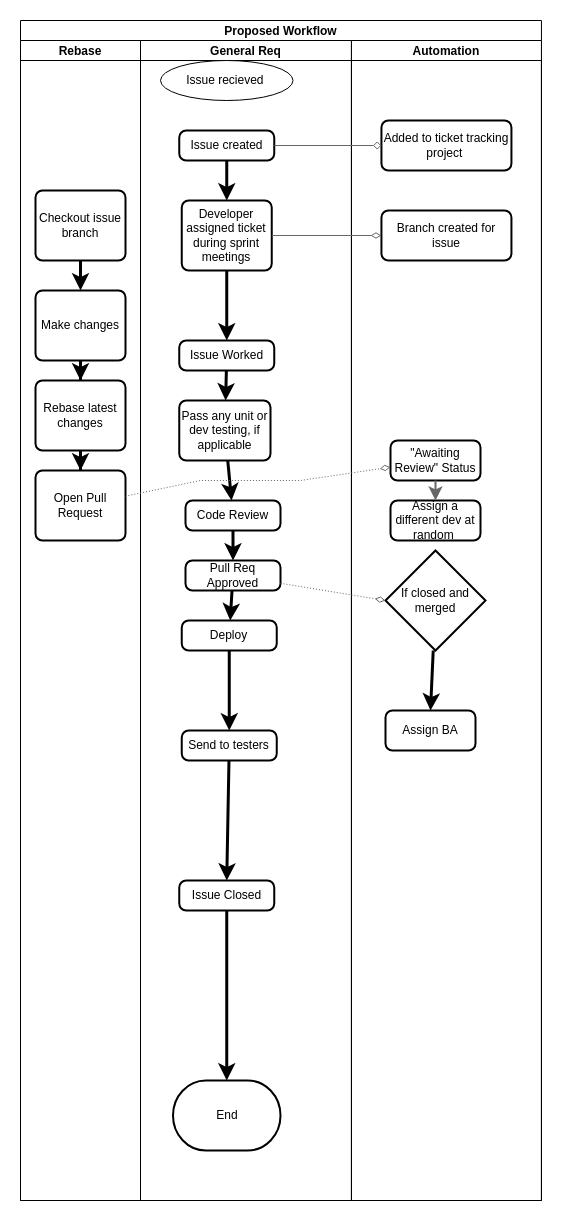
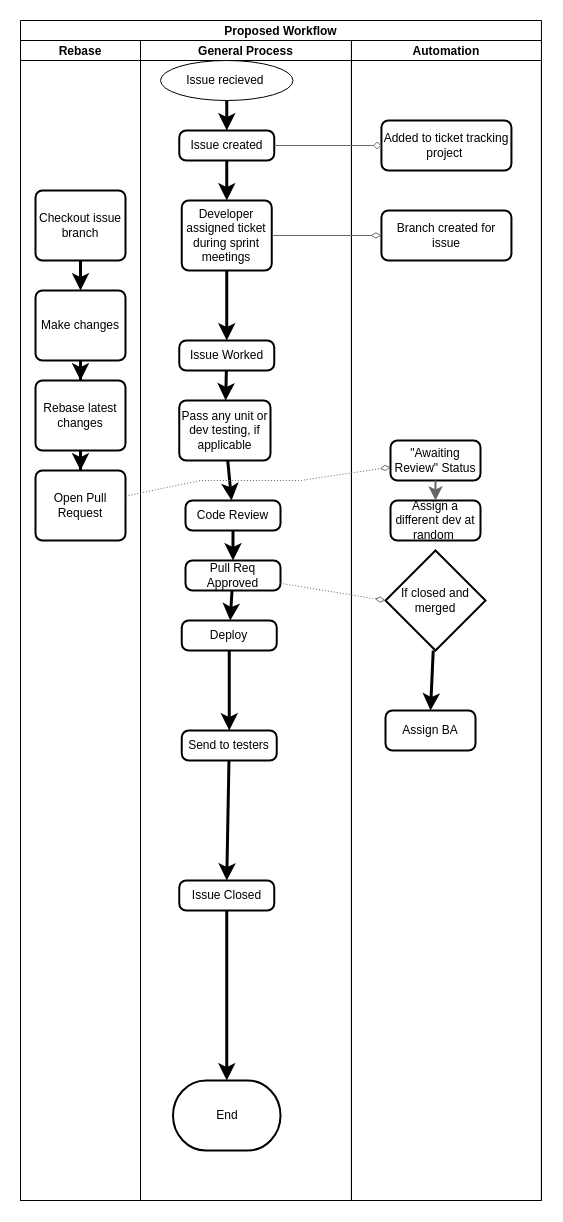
(245, 51) -> (245, 51)
none -> (227, 111)
